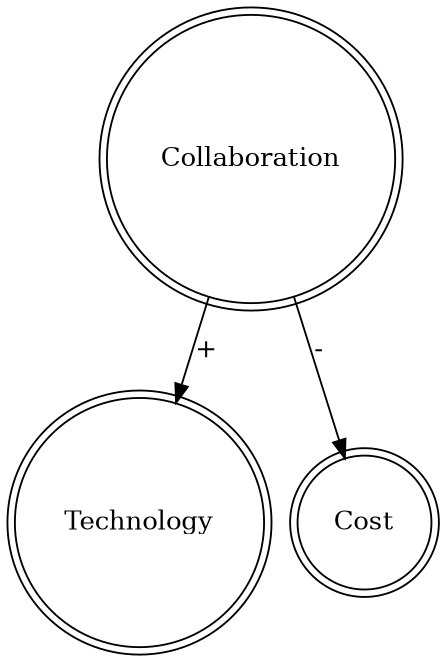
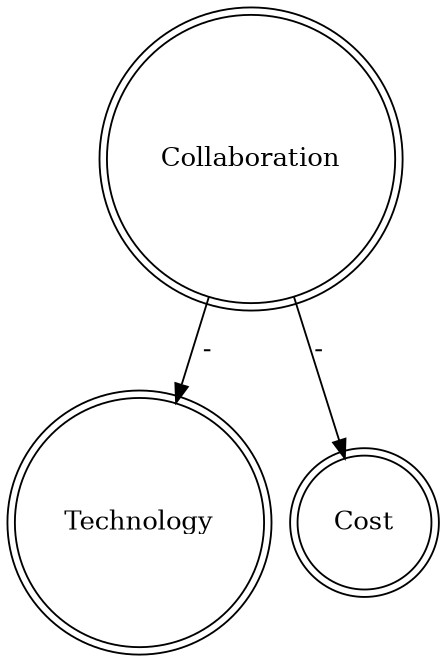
(207, 350) -> (207, 350)
